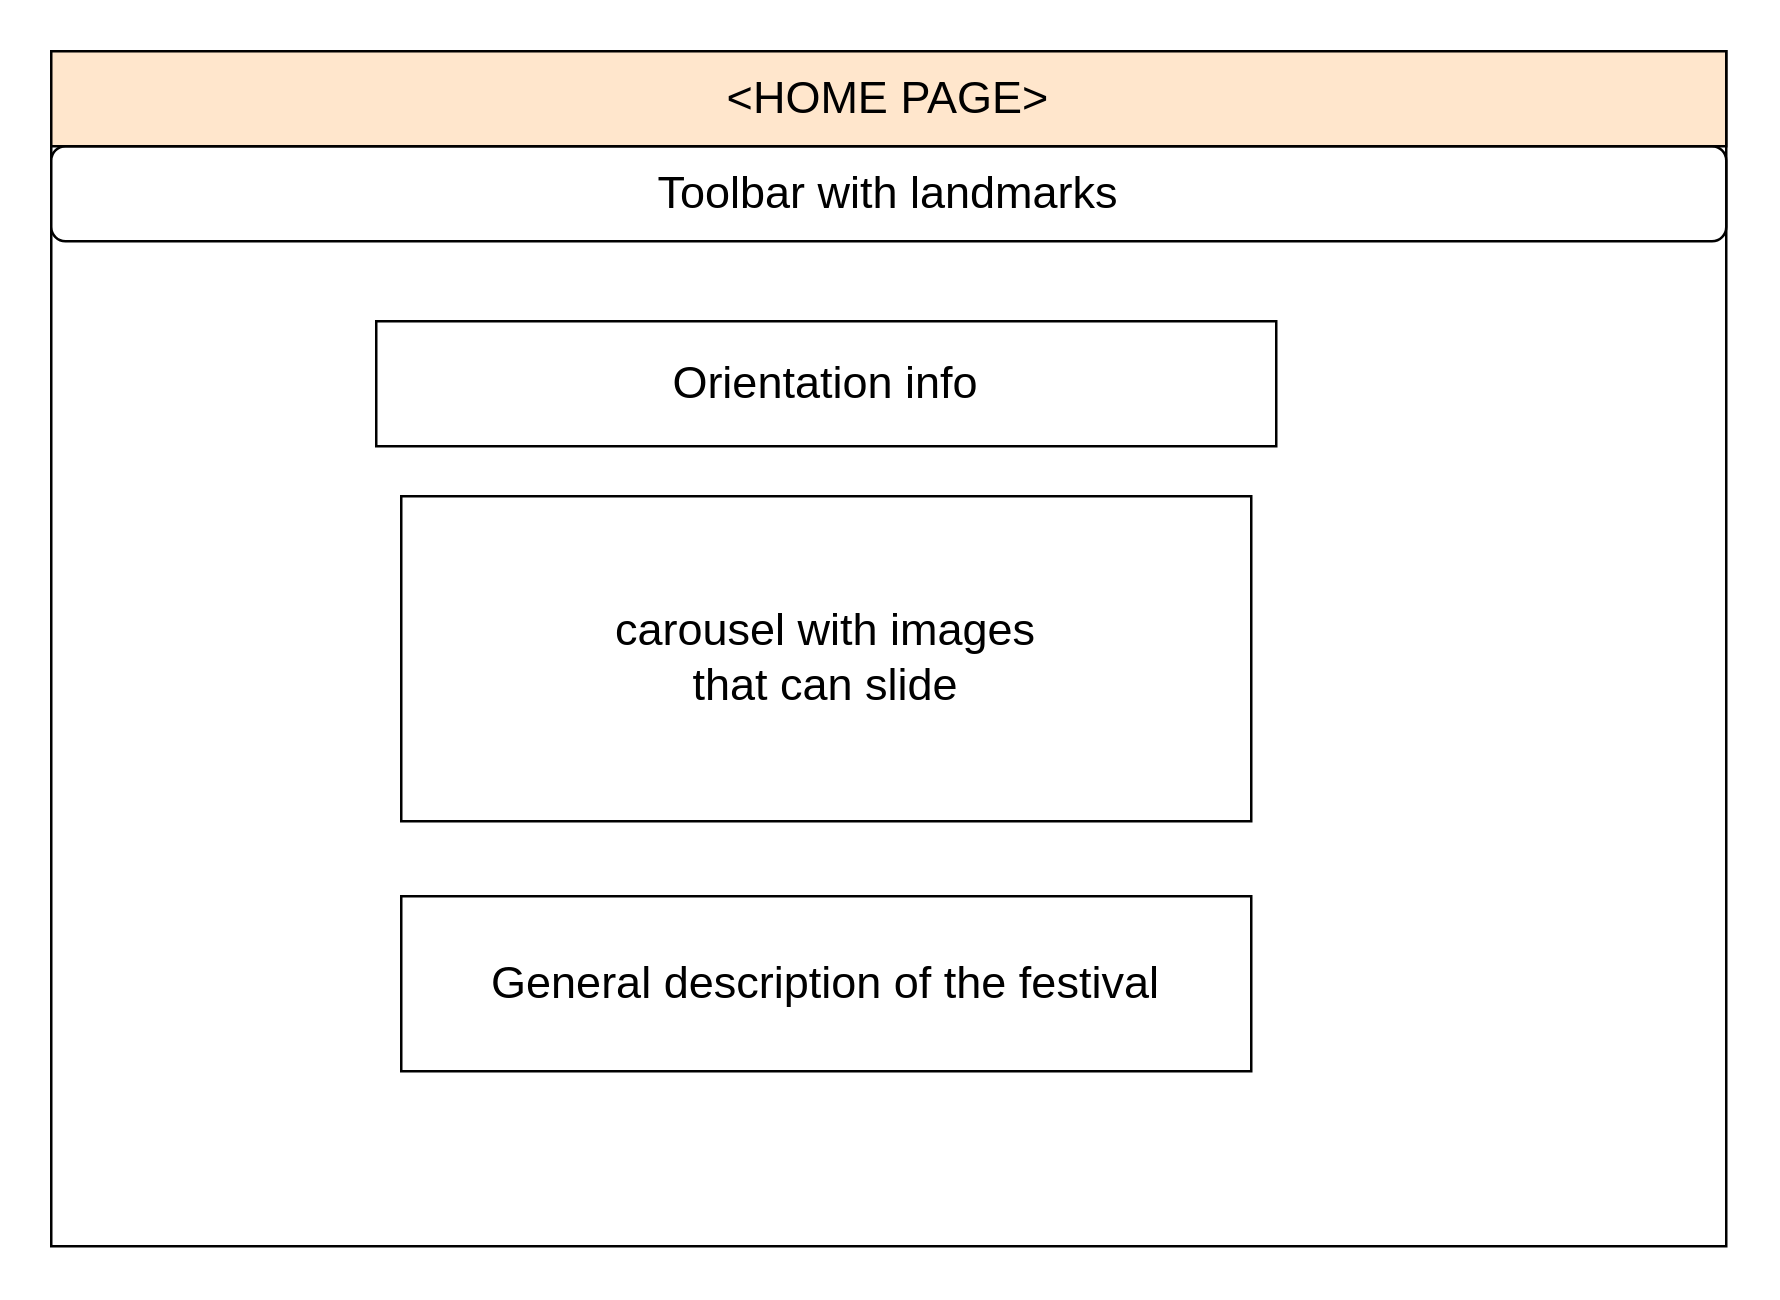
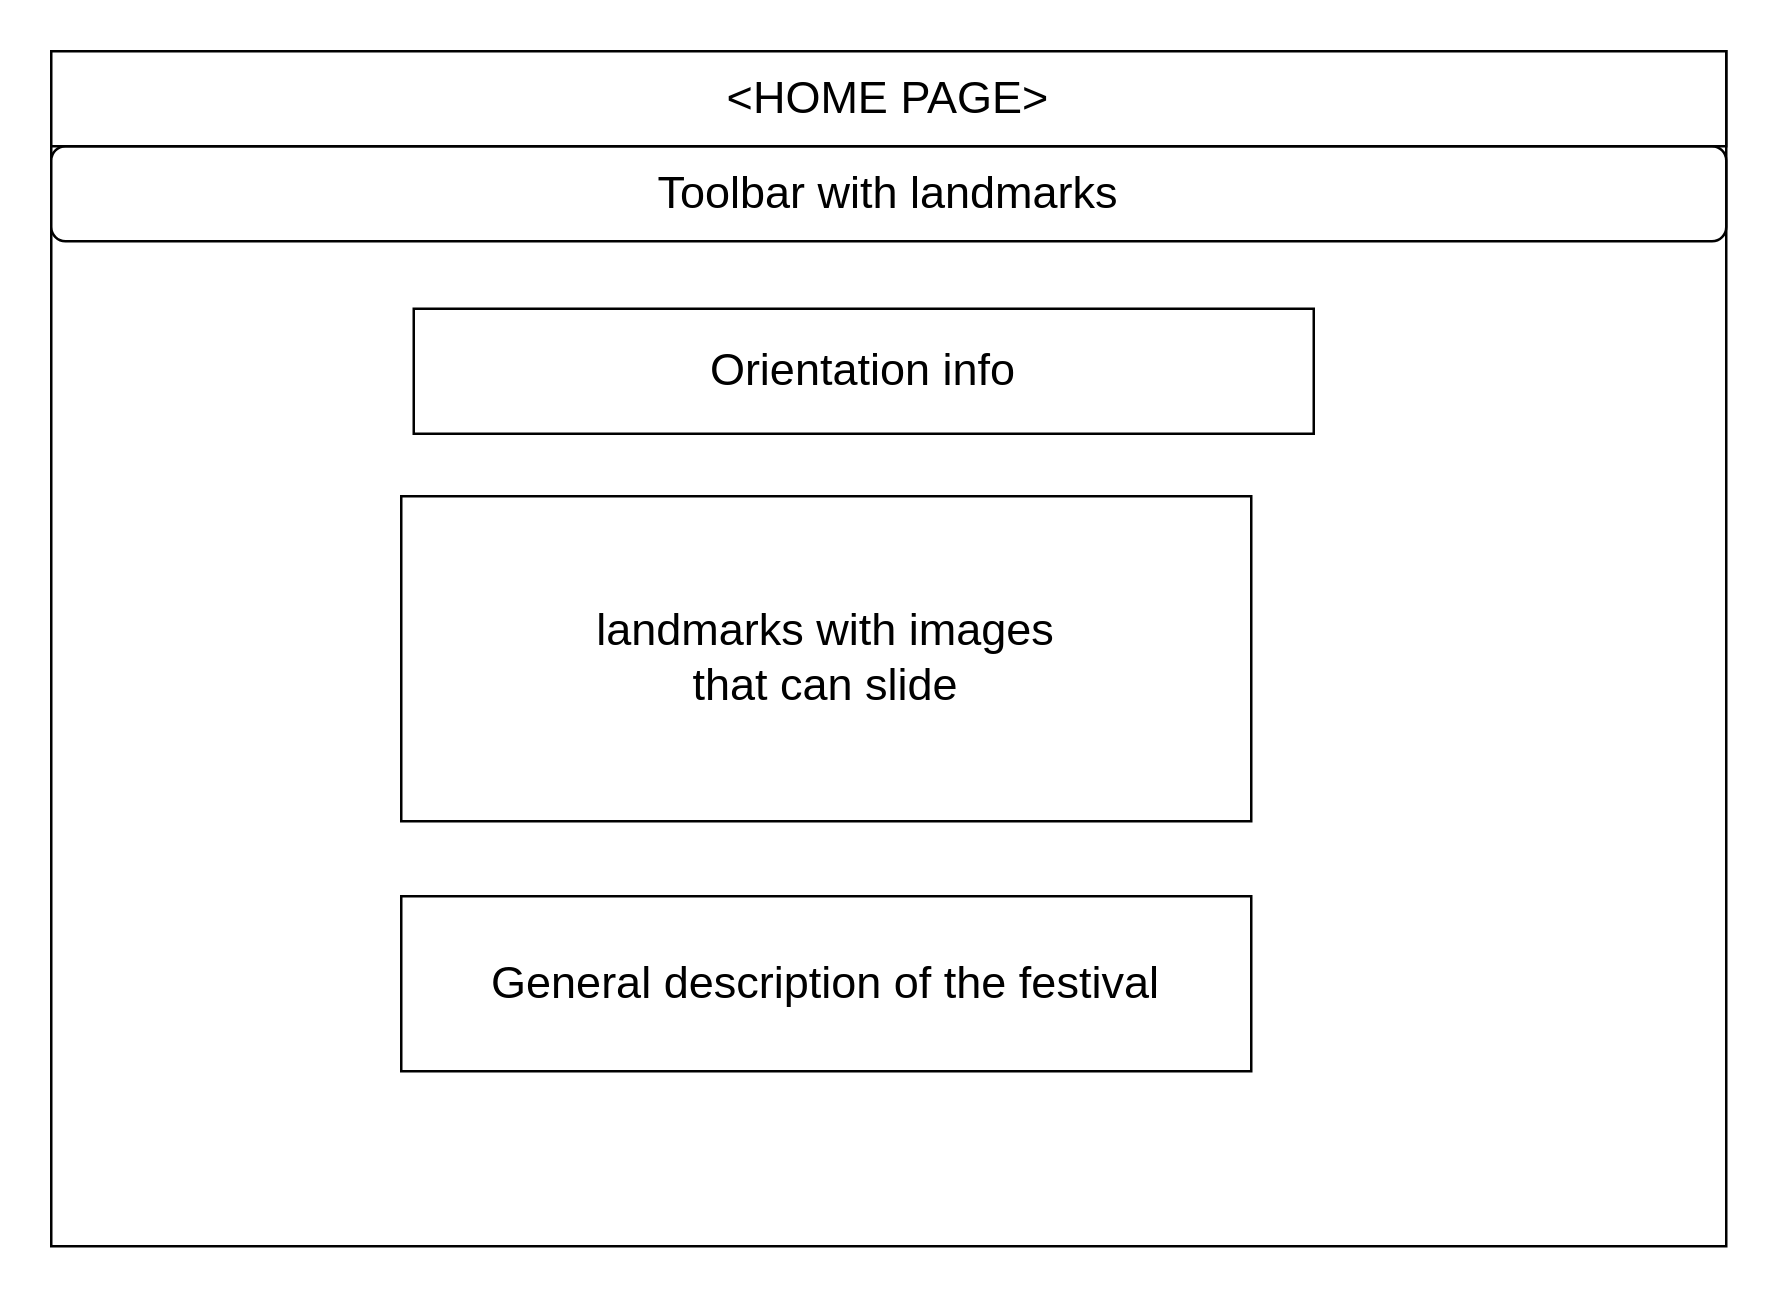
(889, 99) -> (889, 99)
(826, 384) -> (864, 371)
(826, 659) -> (826, 659)
